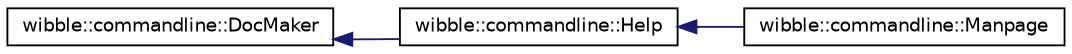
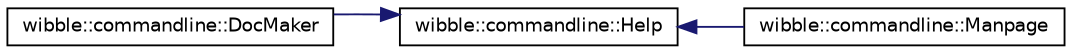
(376, 39) -> (357, 14)
